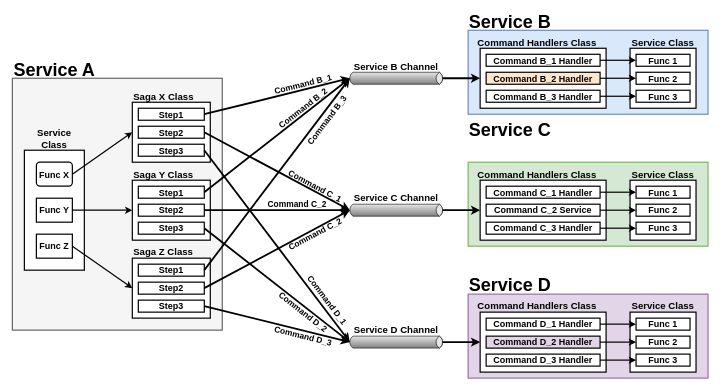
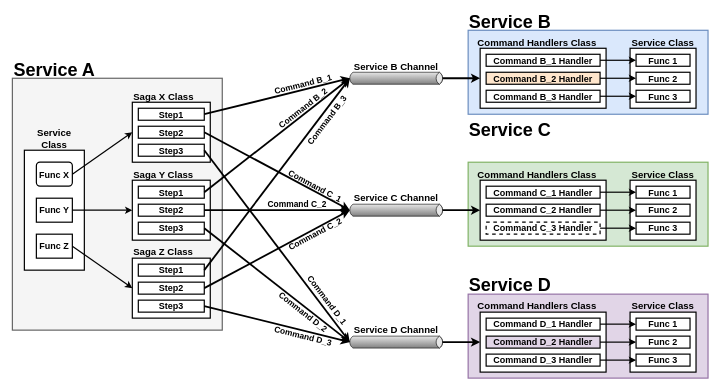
(543, 210) -> (543, 210)
(543, 228) -> (543, 228)
